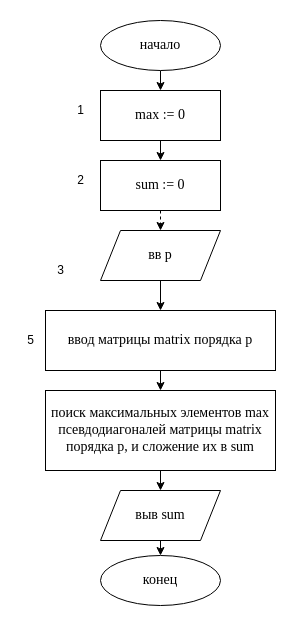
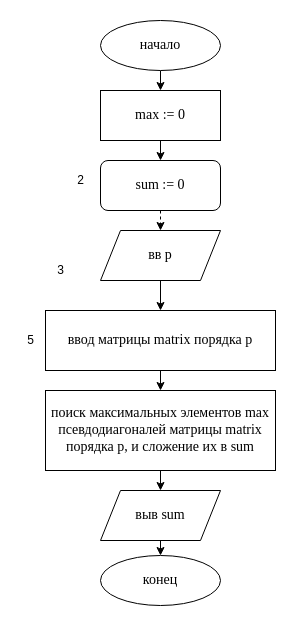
(81, 111) -> none
(161, 186) -> (161, 186)
